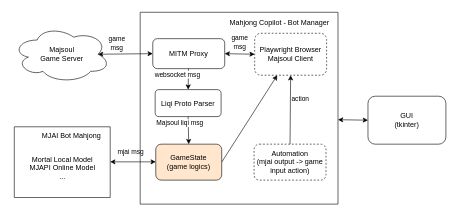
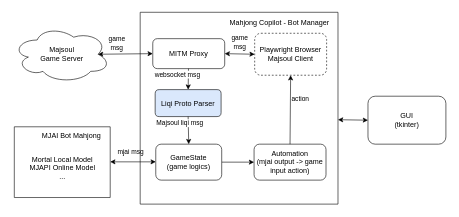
(188, 103) -> (188, 103)
(249, 120) -> (248, 162)
(189, 162) -> (189, 162)
(290, 162) -> (290, 162)
